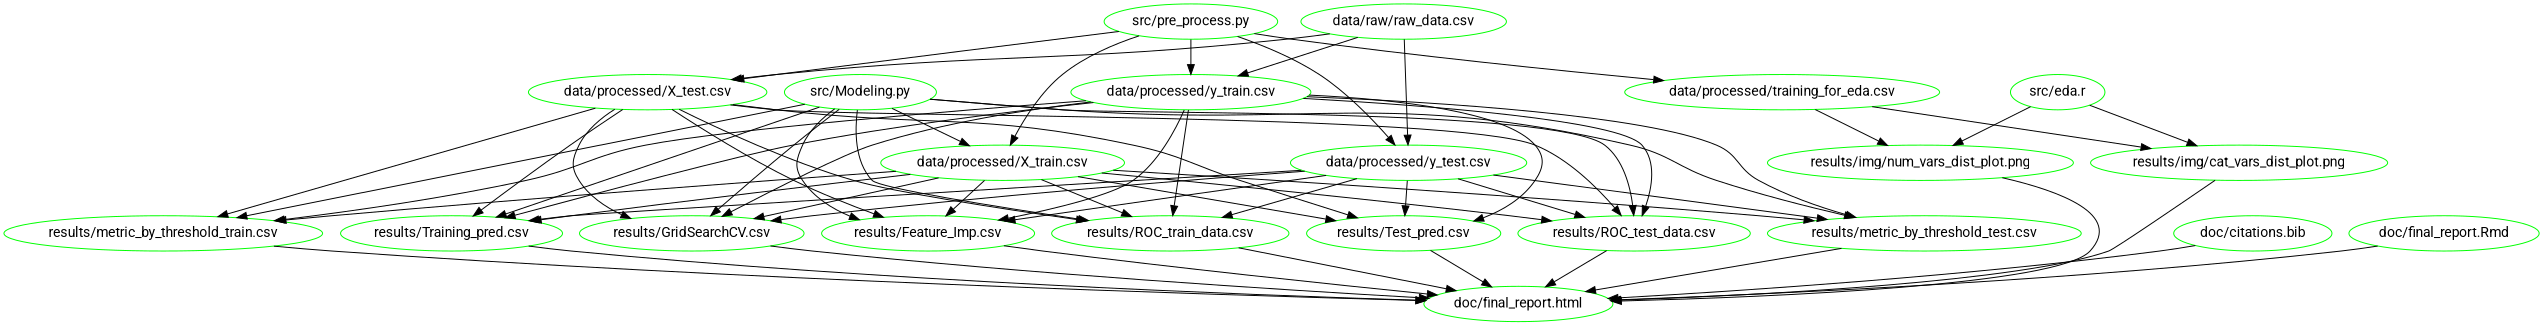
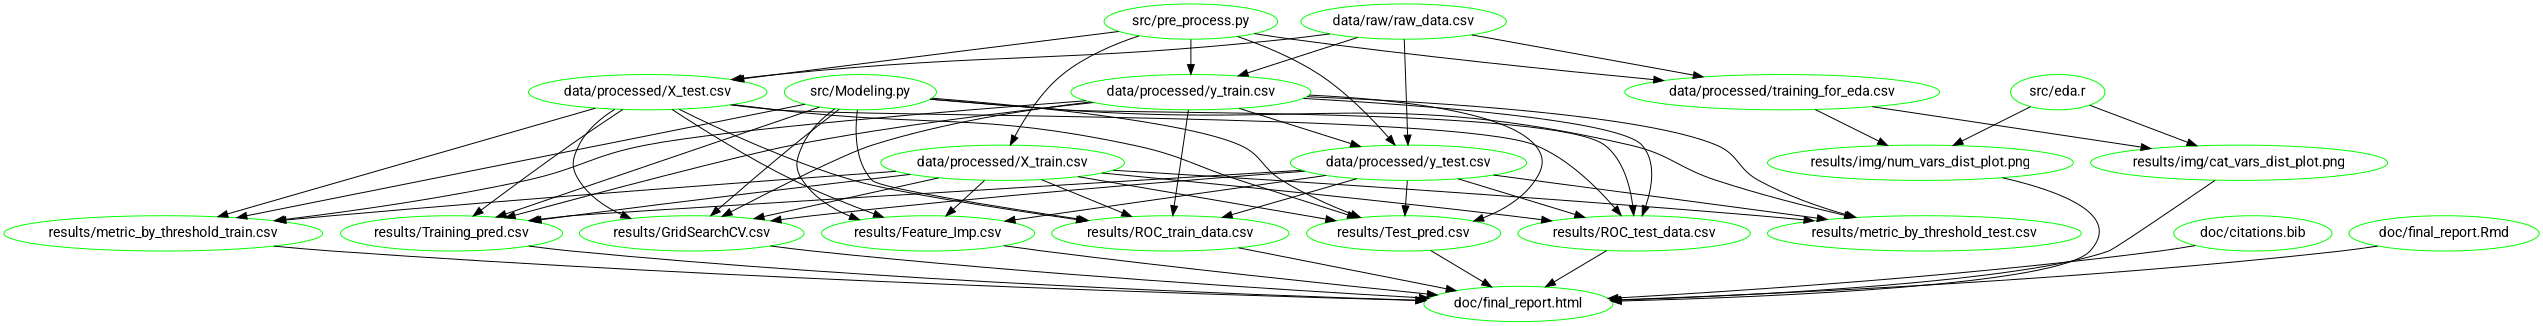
none -> (1583, 55)
(943, 133) -> (1164, 125)
(1104, 194) -> (1306, 130)
(1718, 269) -> none
